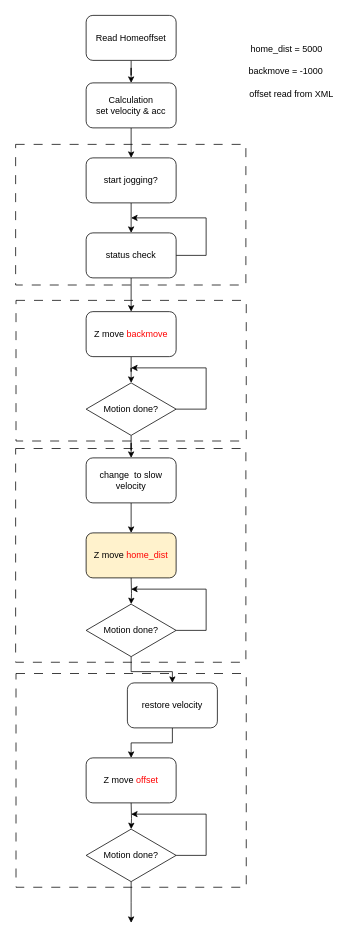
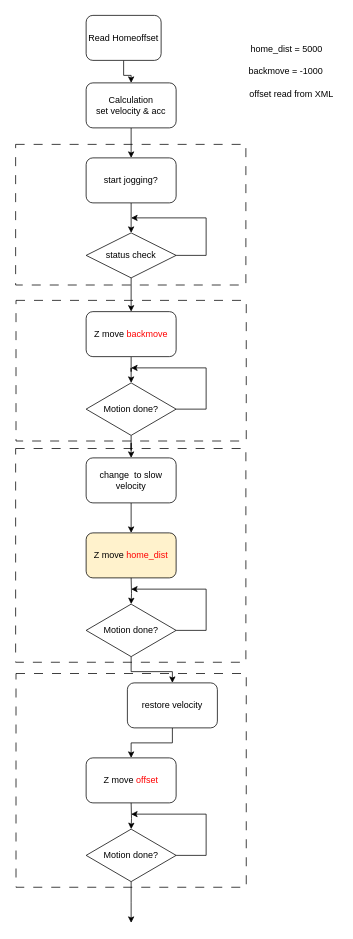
(131, 38) -> (123, 38)
(131, 255) -> (131, 255)
